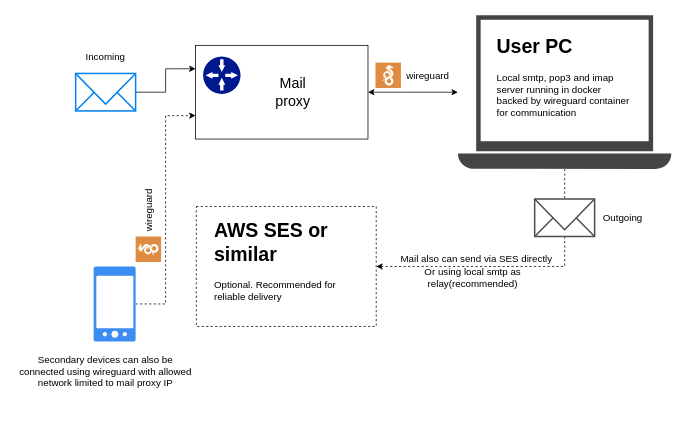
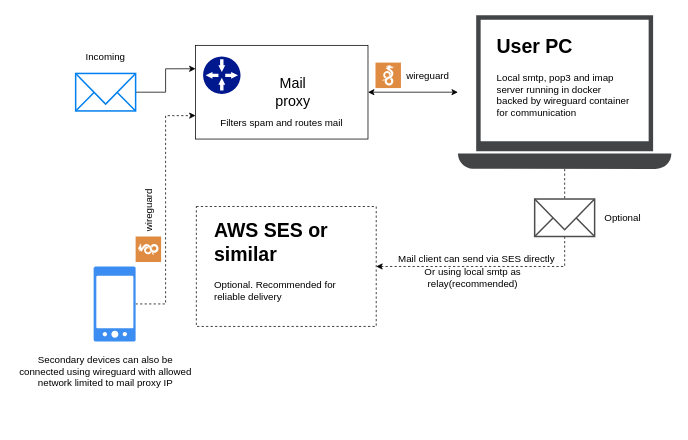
none -> (282, 122)
(623, 218) -> (623, 218)
(477, 259) -> (477, 259)
